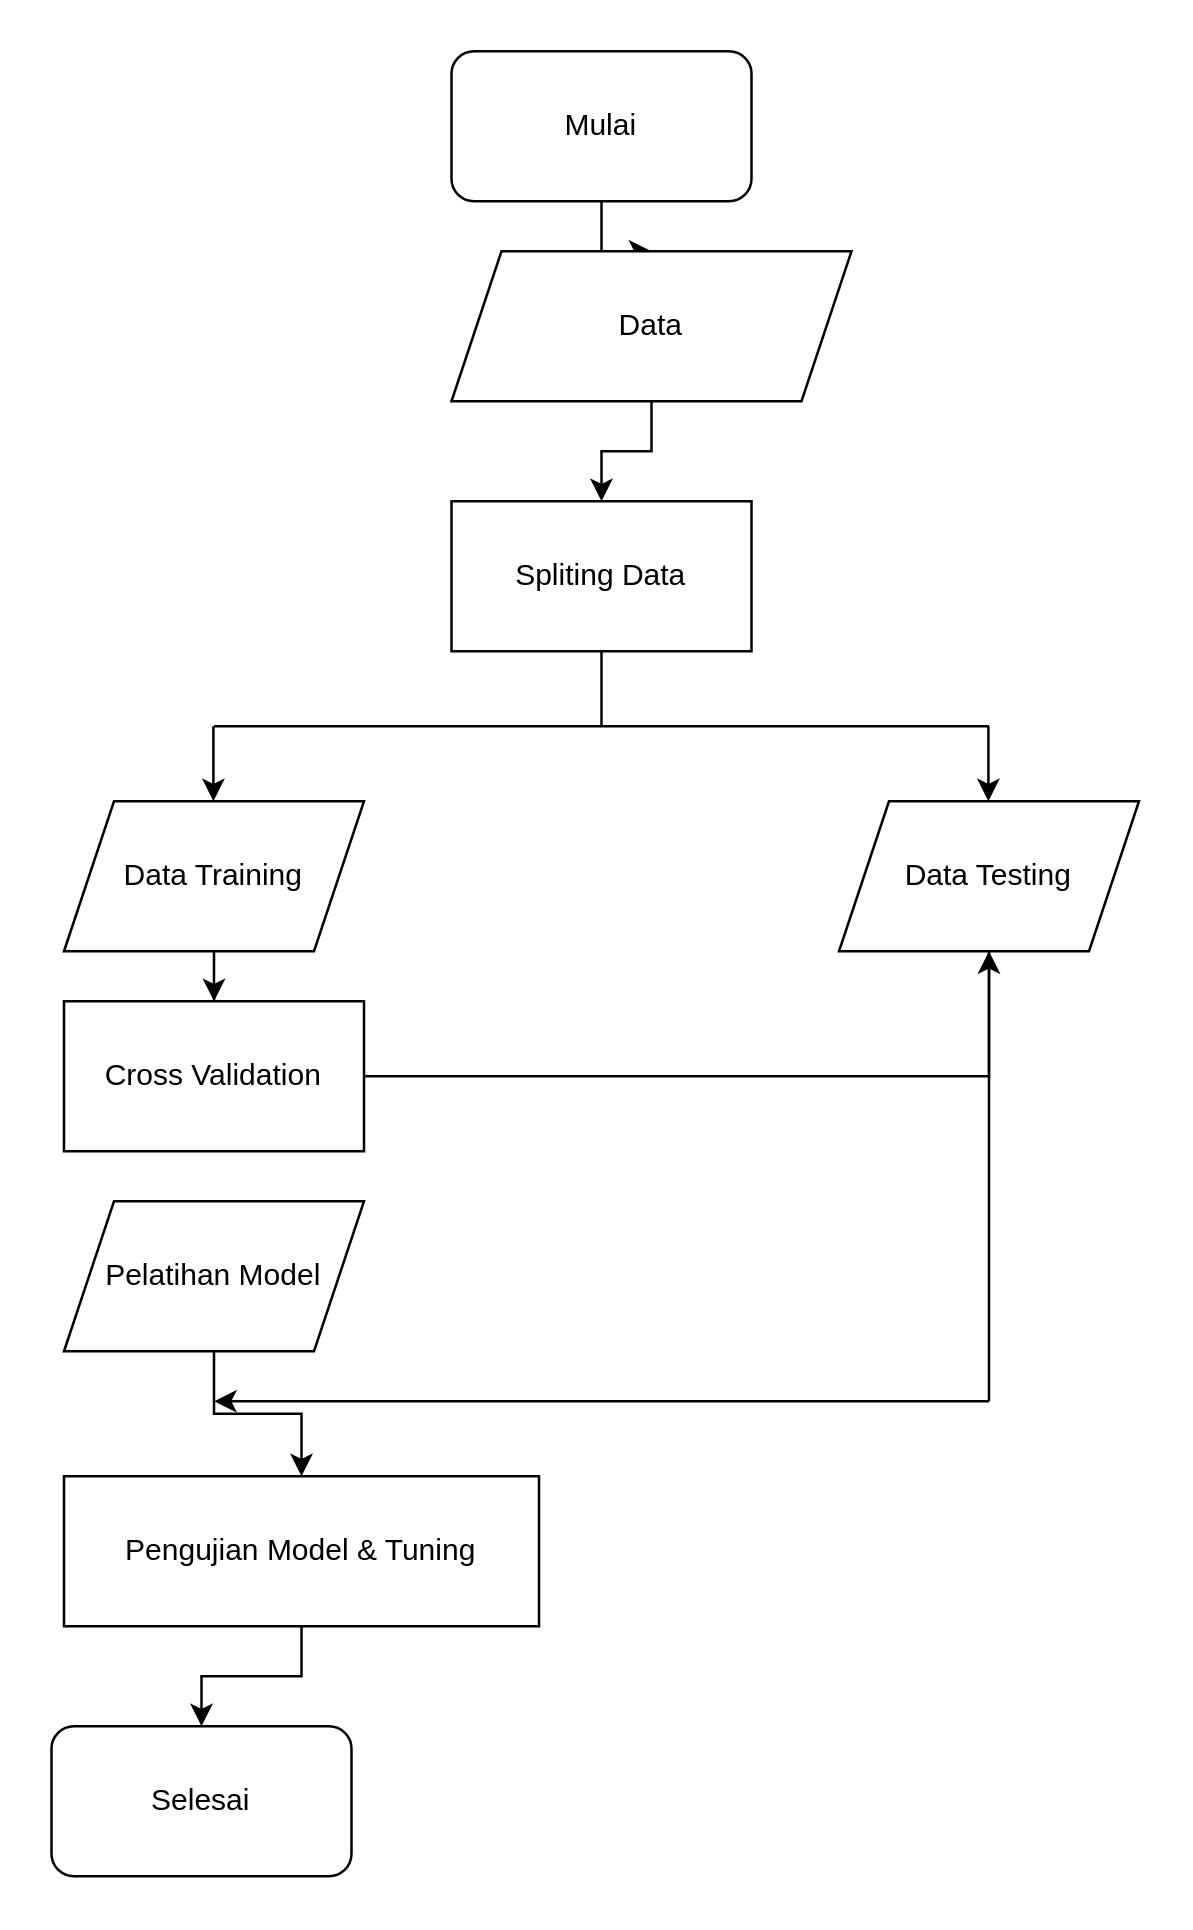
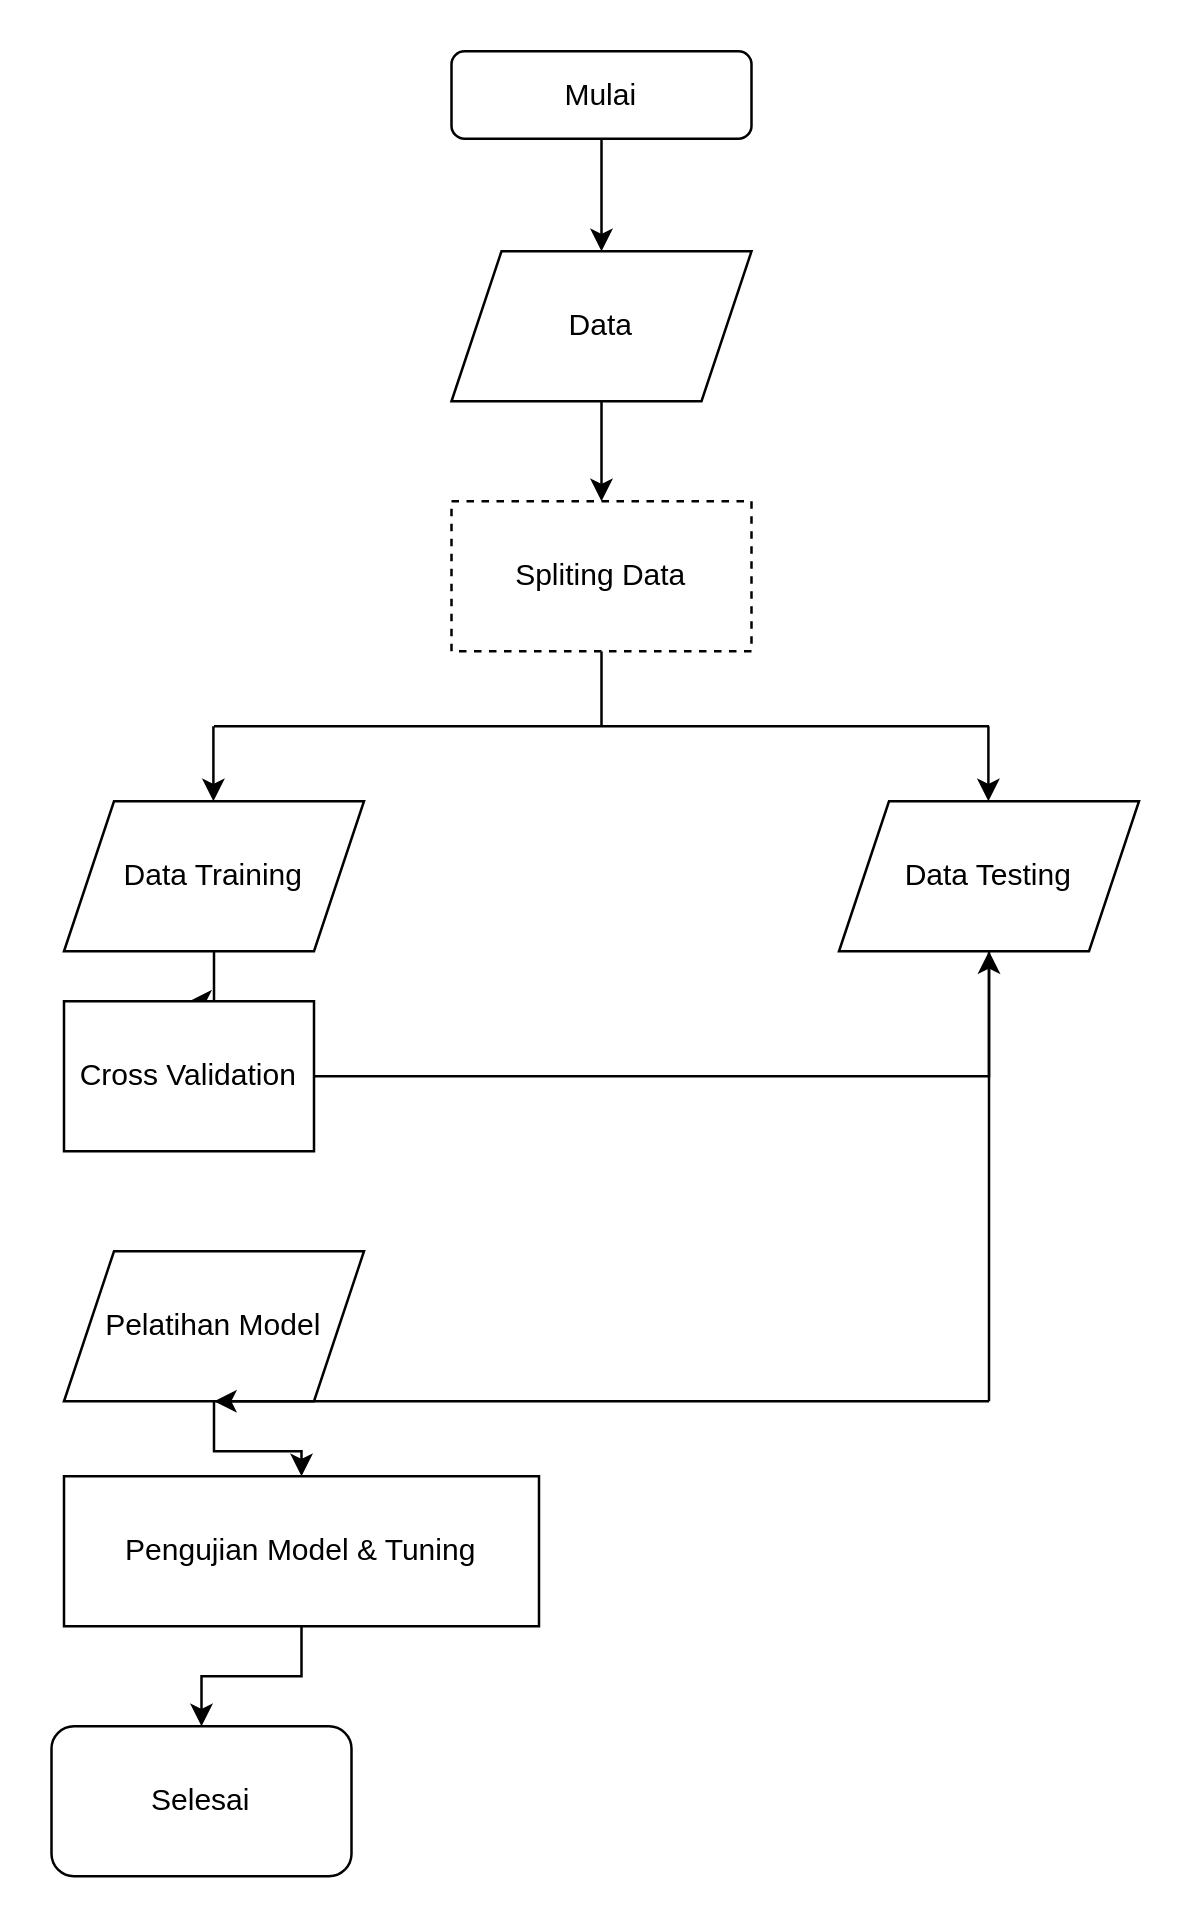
(601, 126) -> (601, 95)
(651, 326) -> (601, 326)
(601, 576) -> (601, 576)
(214, 1076) -> (189, 1076)
(214, 1276) -> (214, 1326)
